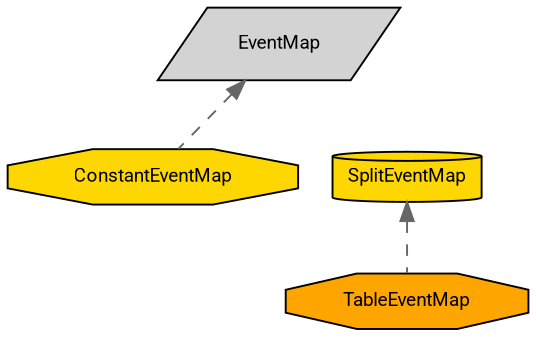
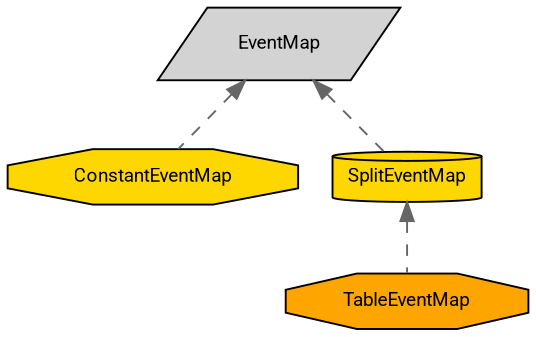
none -> (355, 123)
